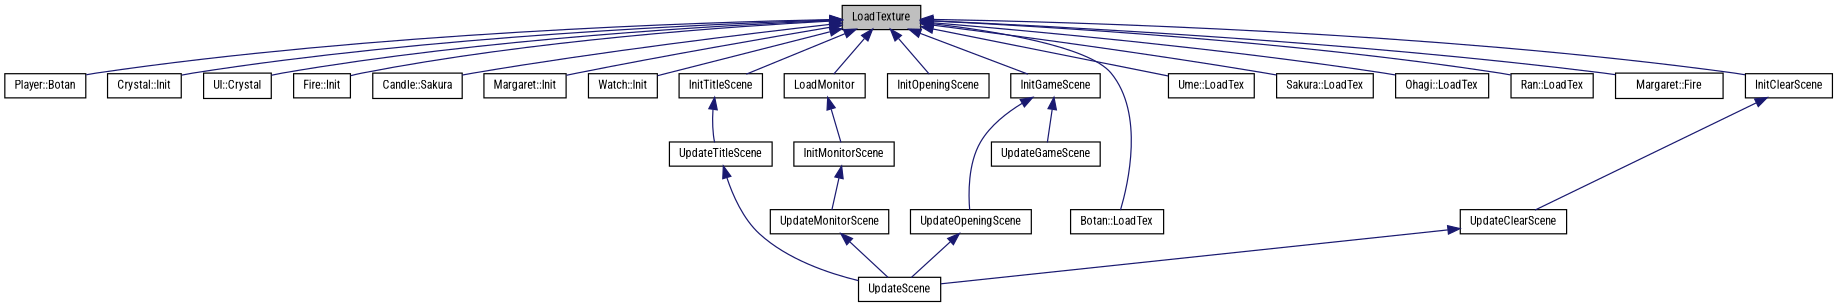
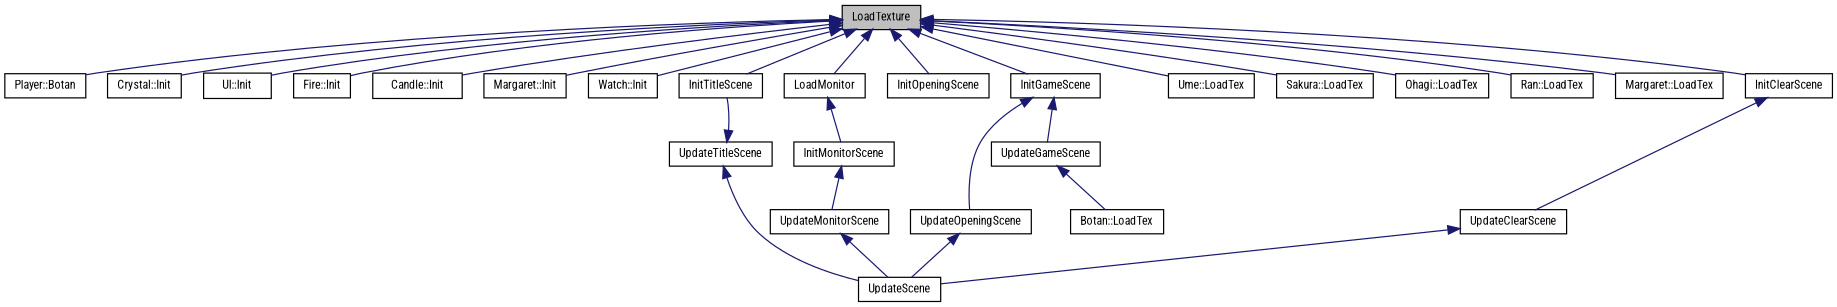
(1112, 75) -> (1086, 192)
(237, 86) -> (237, 86)
(417, 86) -> (417, 86)
(1669, 86) -> (1669, 86)
(713, 126) -> (729, 114)
